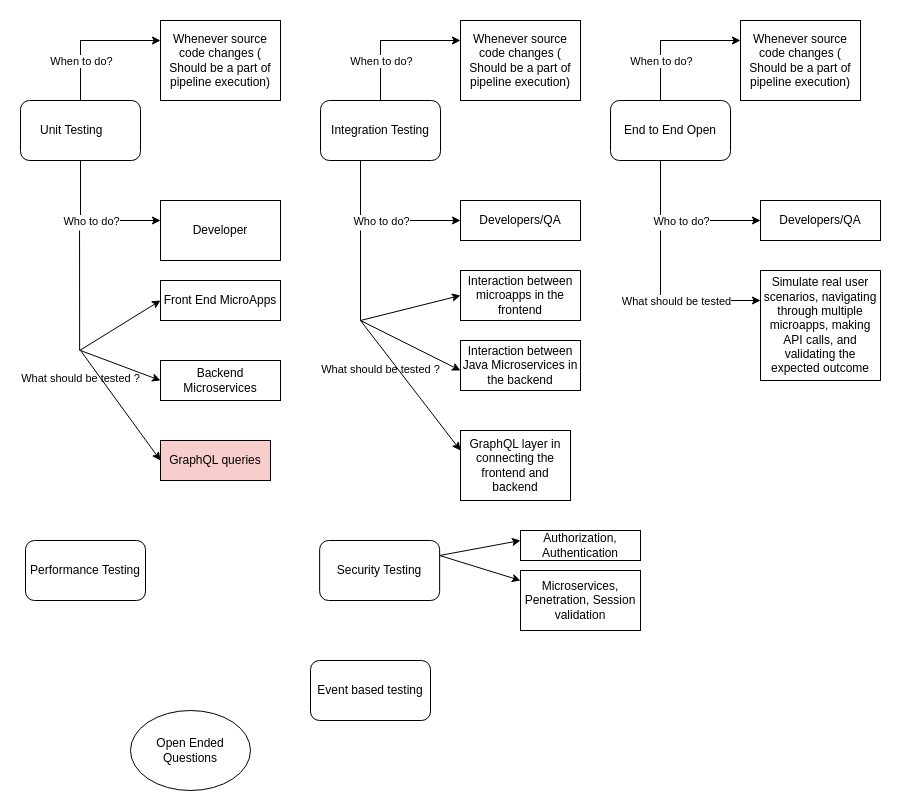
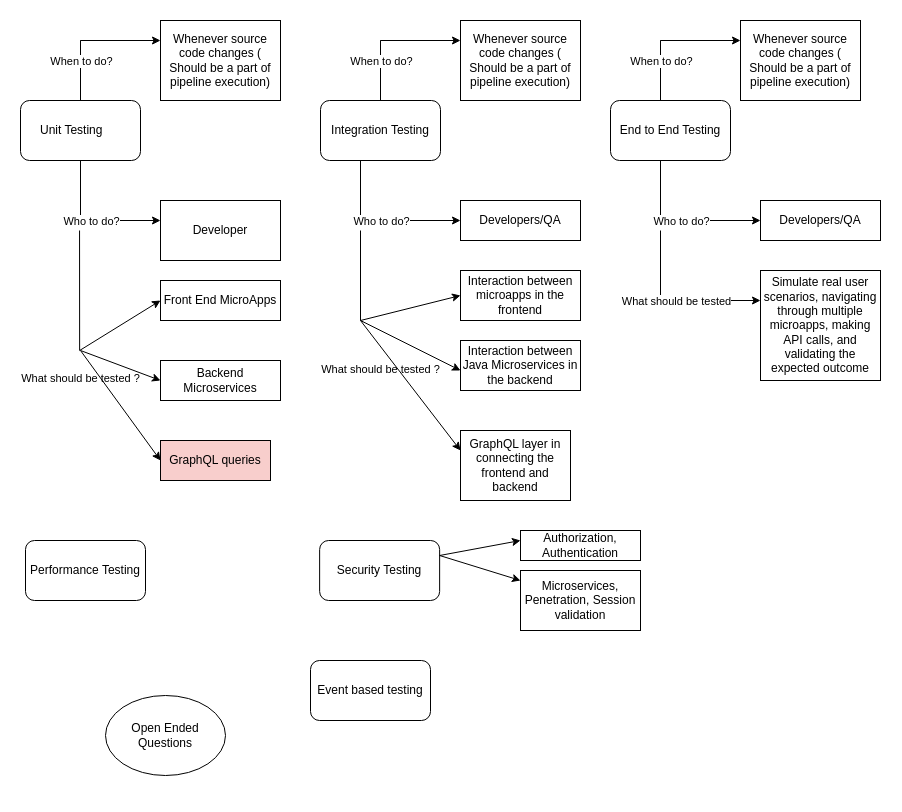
(671, 131) -> (671, 131)
(191, 751) -> (166, 736)
